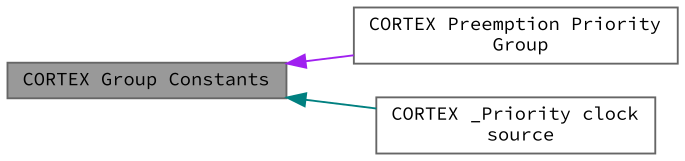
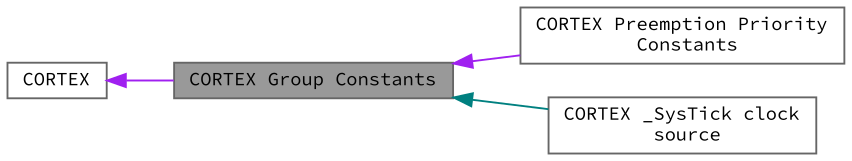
(516, 36) -> (682, 36)
none -> (57, 81)
(516, 125) -> (682, 125)
